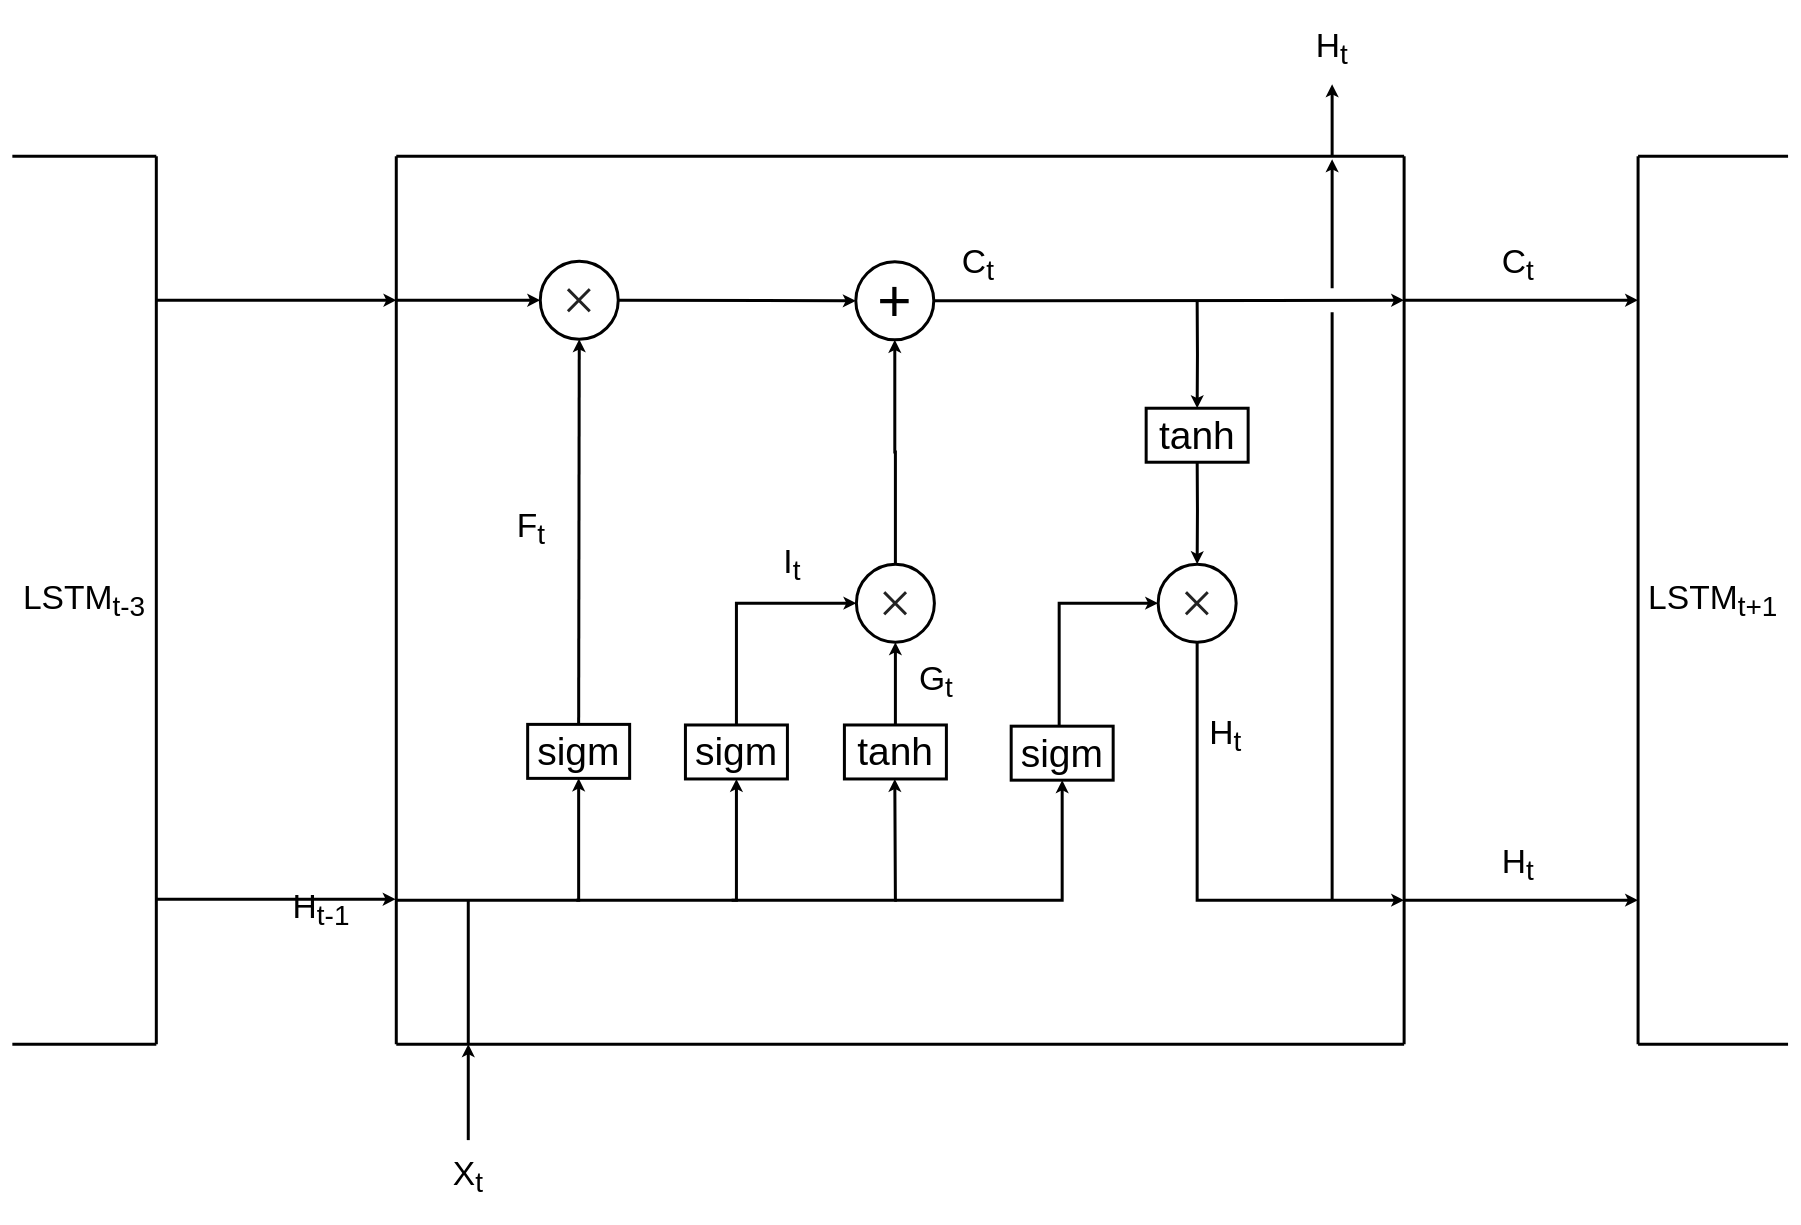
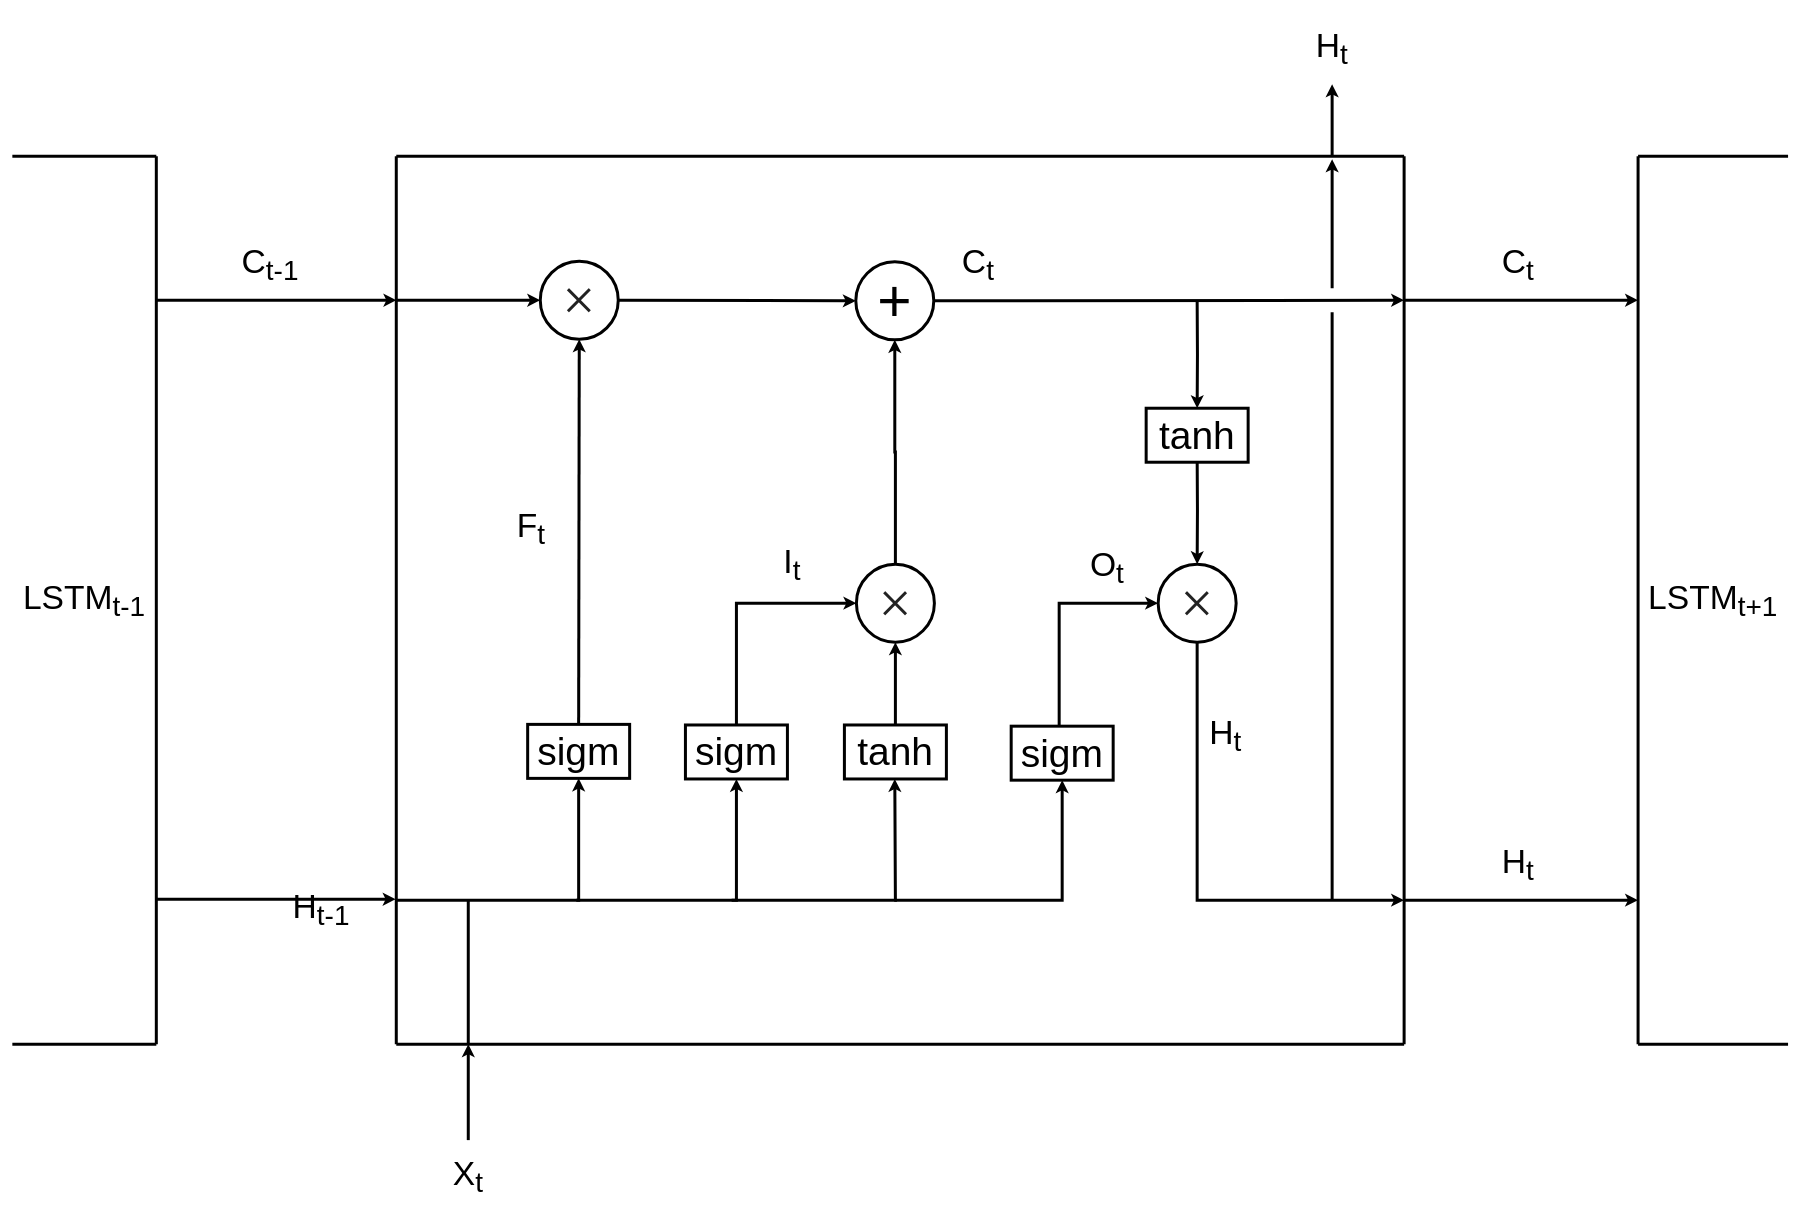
none -> (270, 264)
none -> (1107, 567)
(84, 600) -> (84, 600)
(936, 681) -> none
